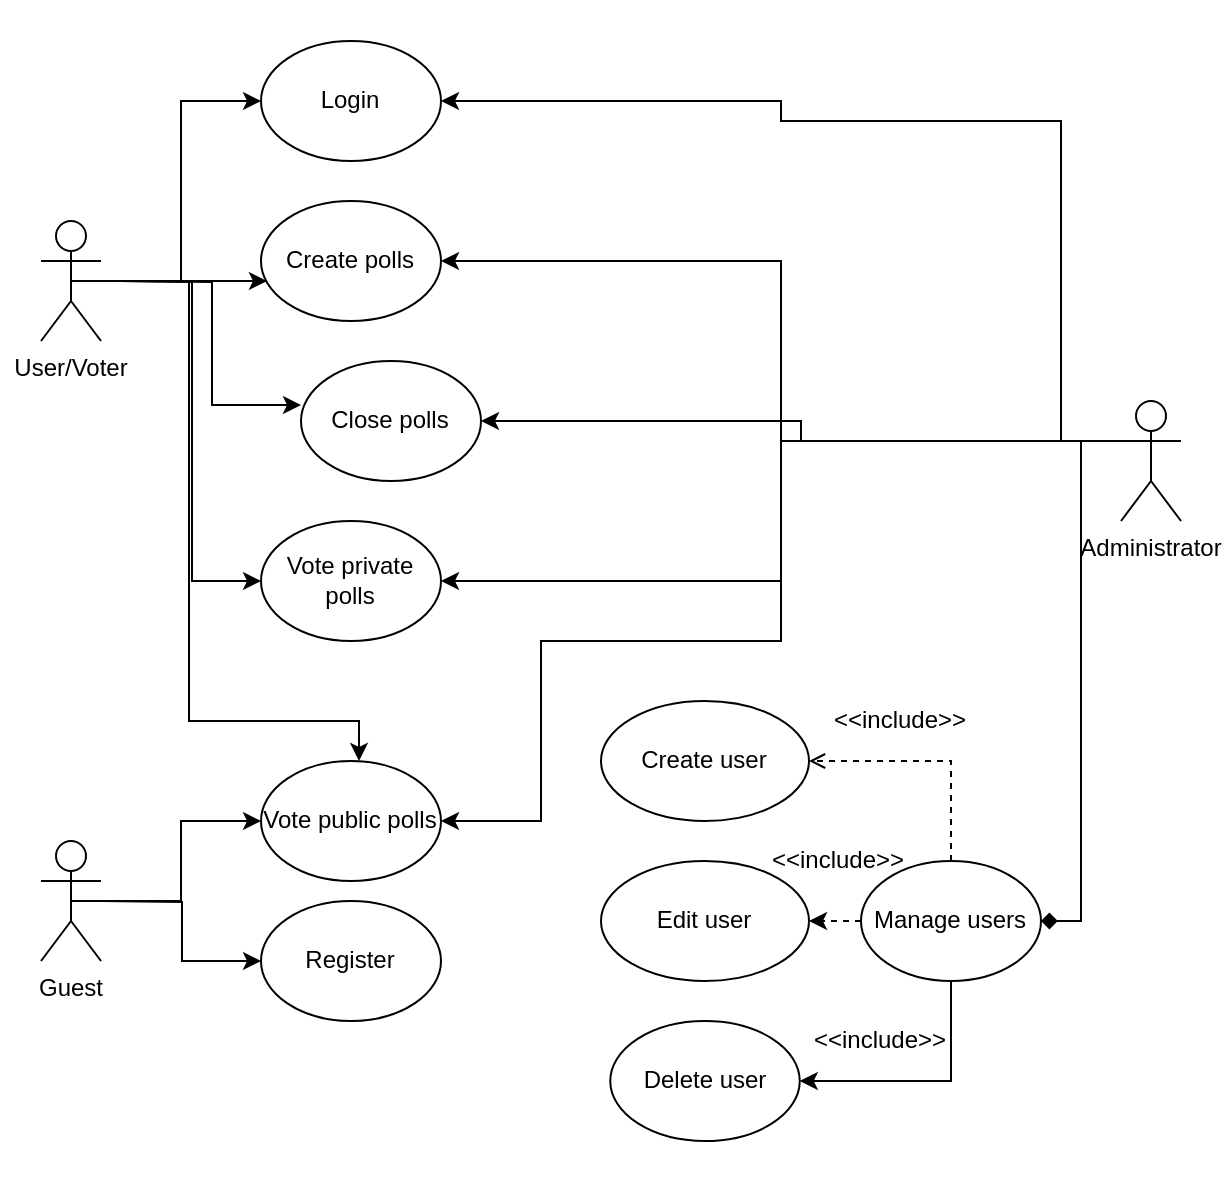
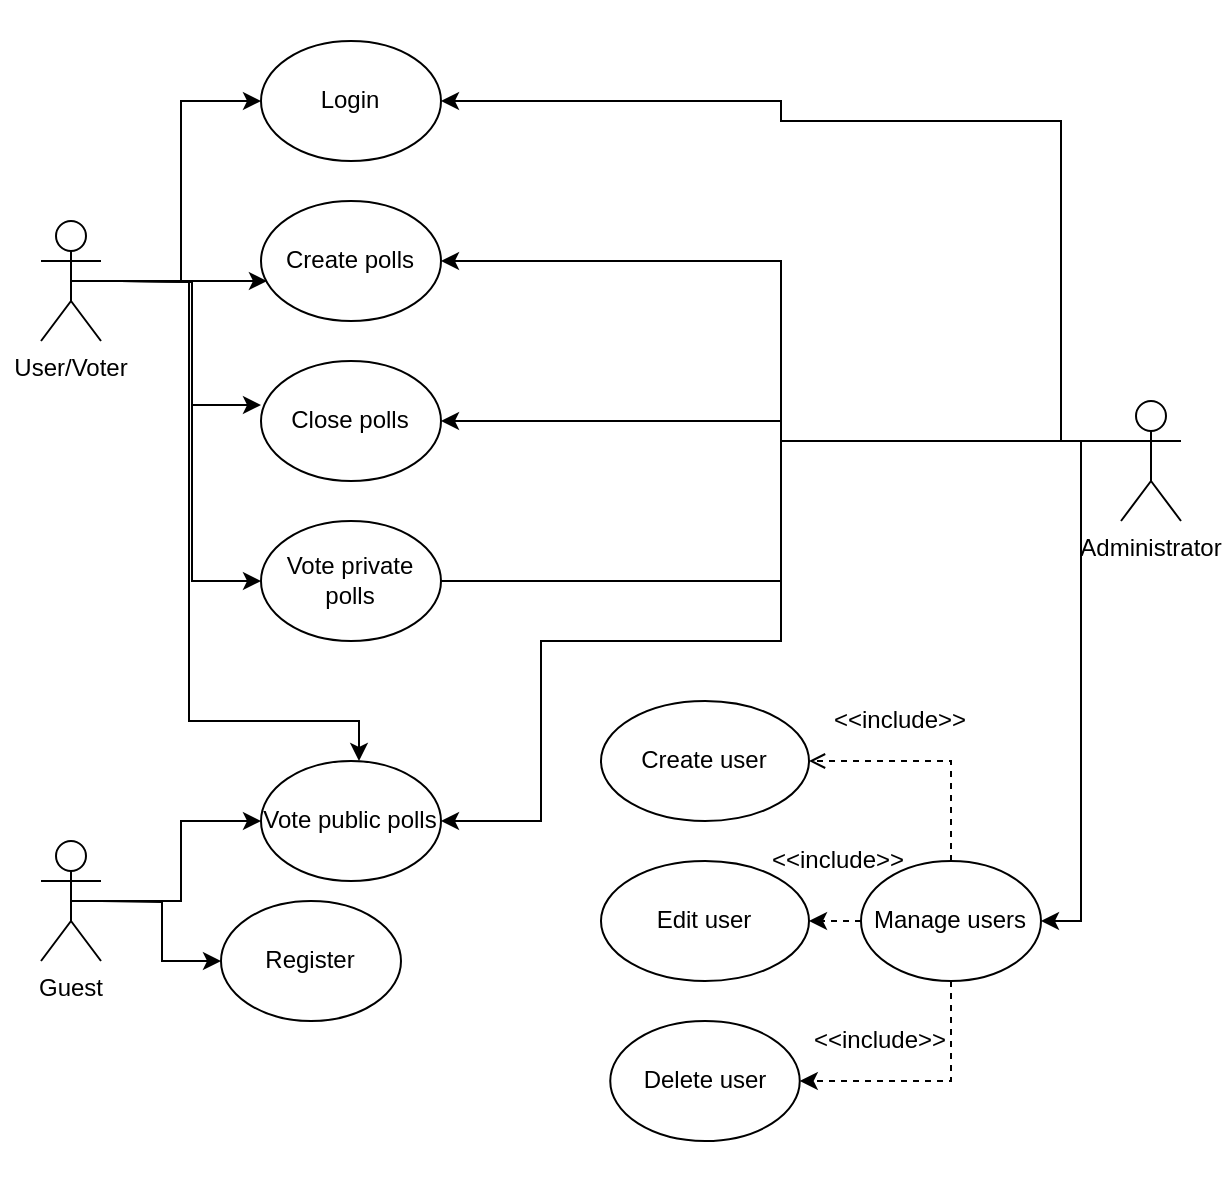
(391, 421) -> (351, 421)
(456, 581) -> (450, 581)
(1057, 921) -> (1056, 921)
(351, 961) -> (311, 961)
(930, 1081) -> (930, 1081)
